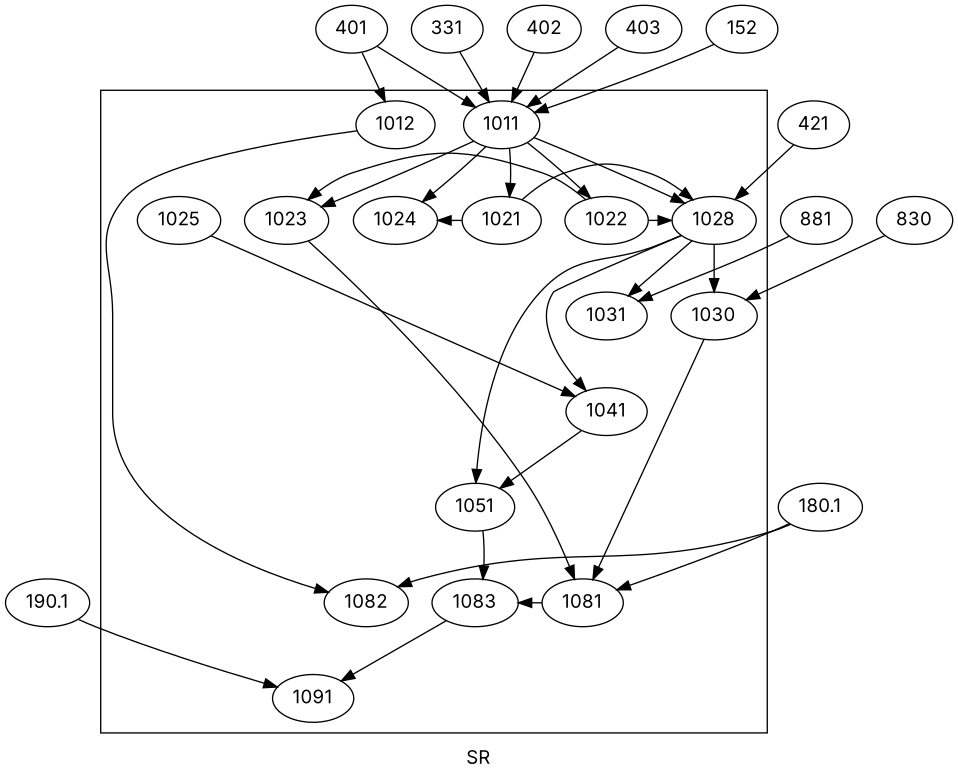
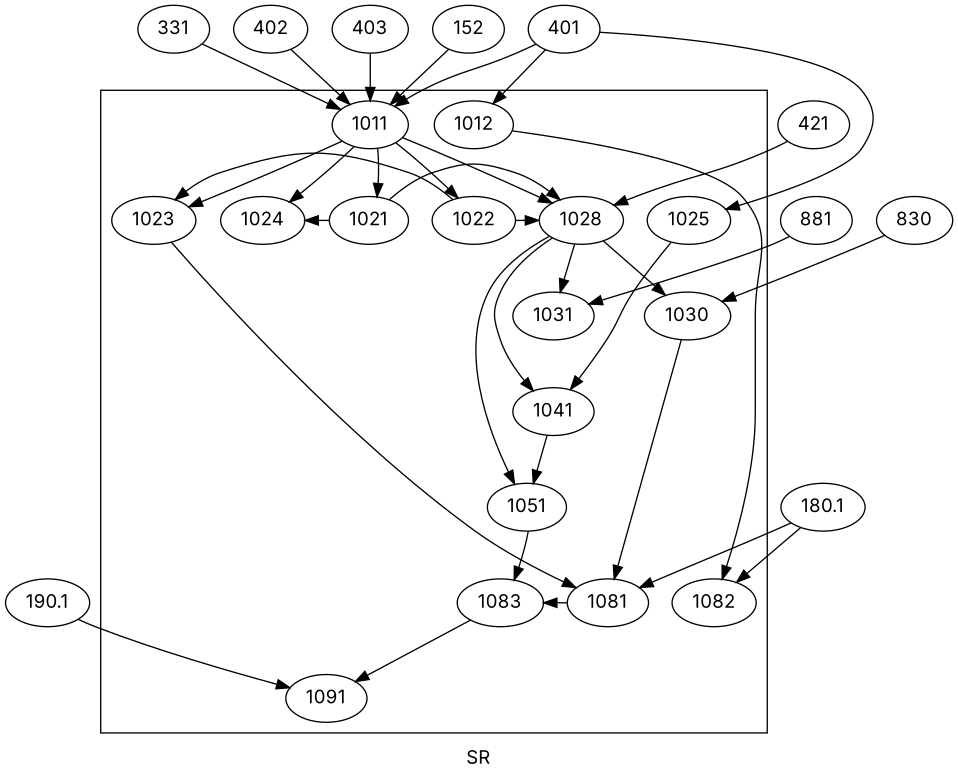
none -> (832, 71)
